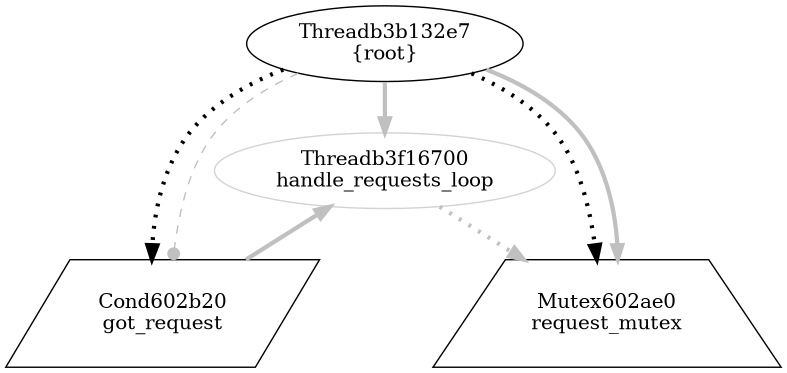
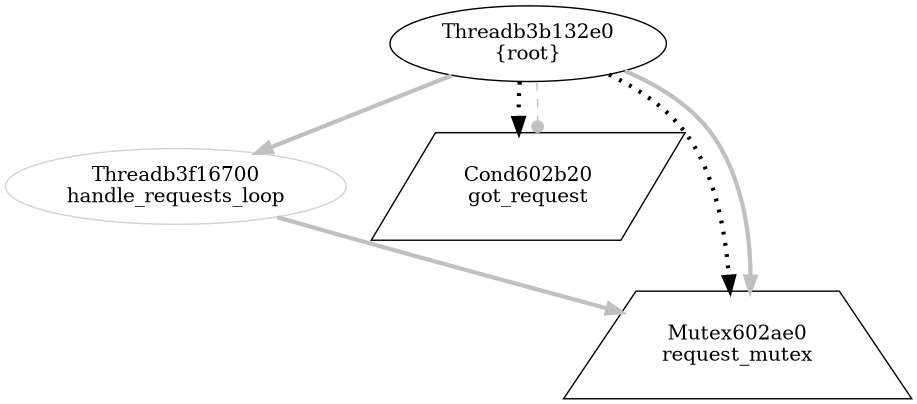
(385, 44) -> (528, 44)
(475, 229) -> (442, 263)
(282, 237) -> none
